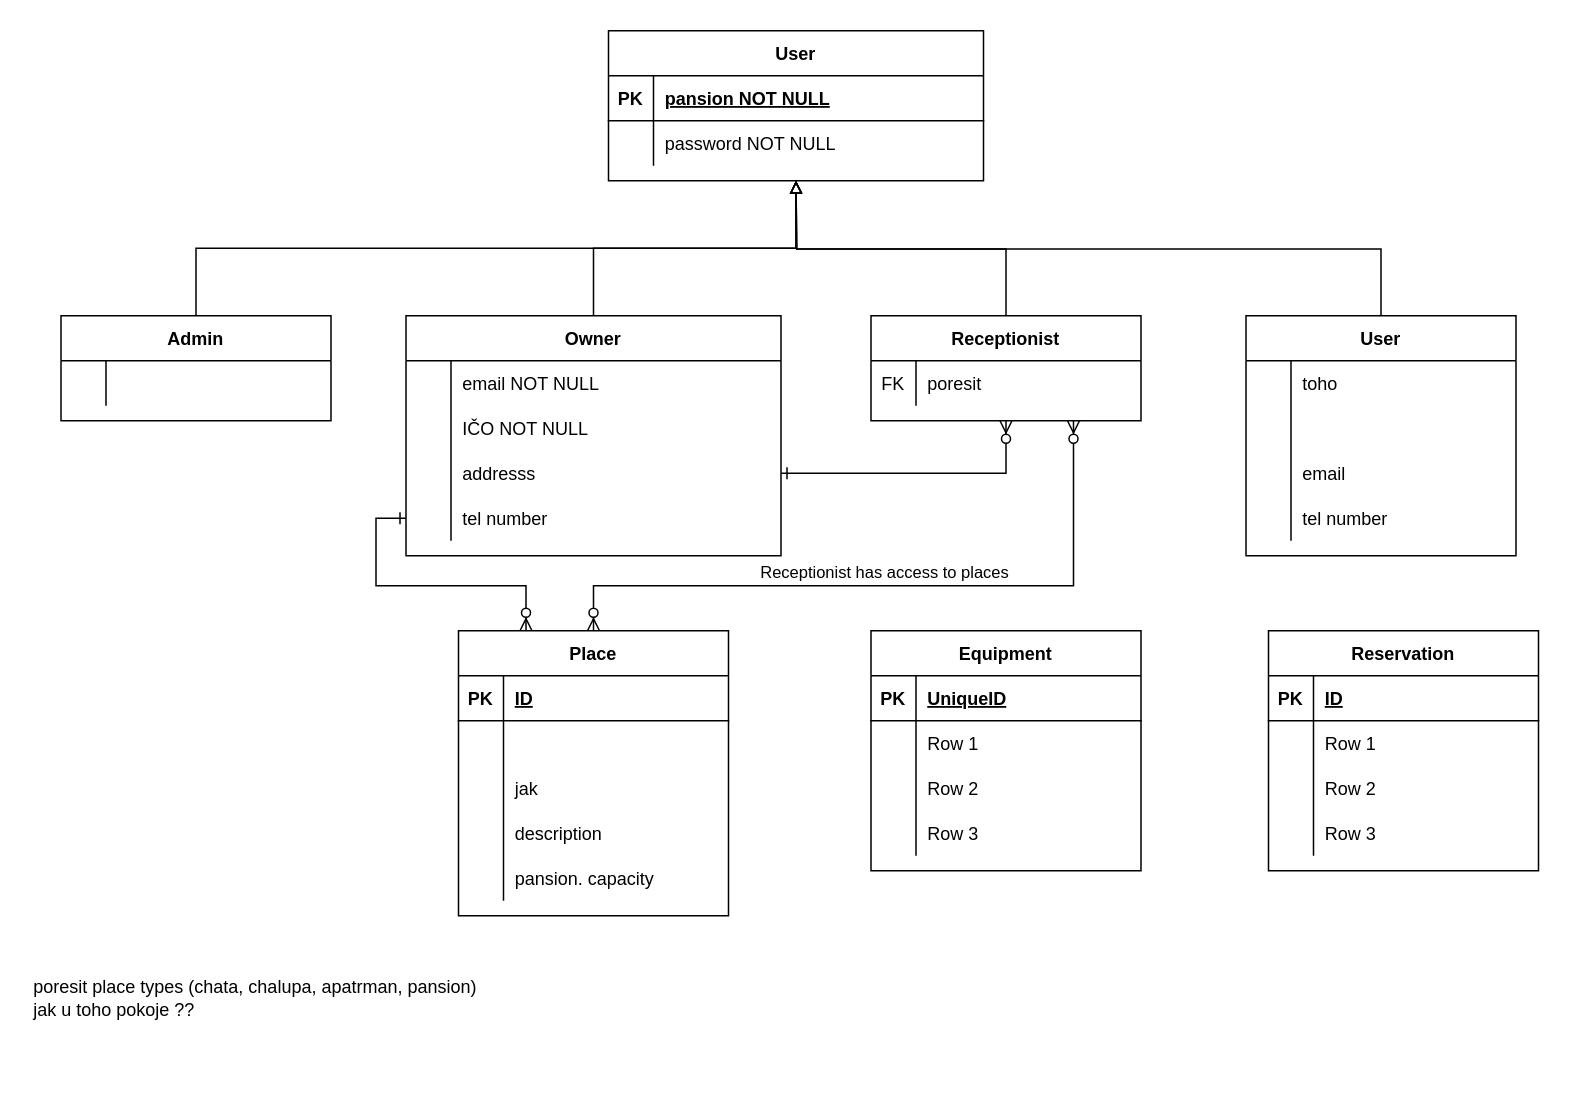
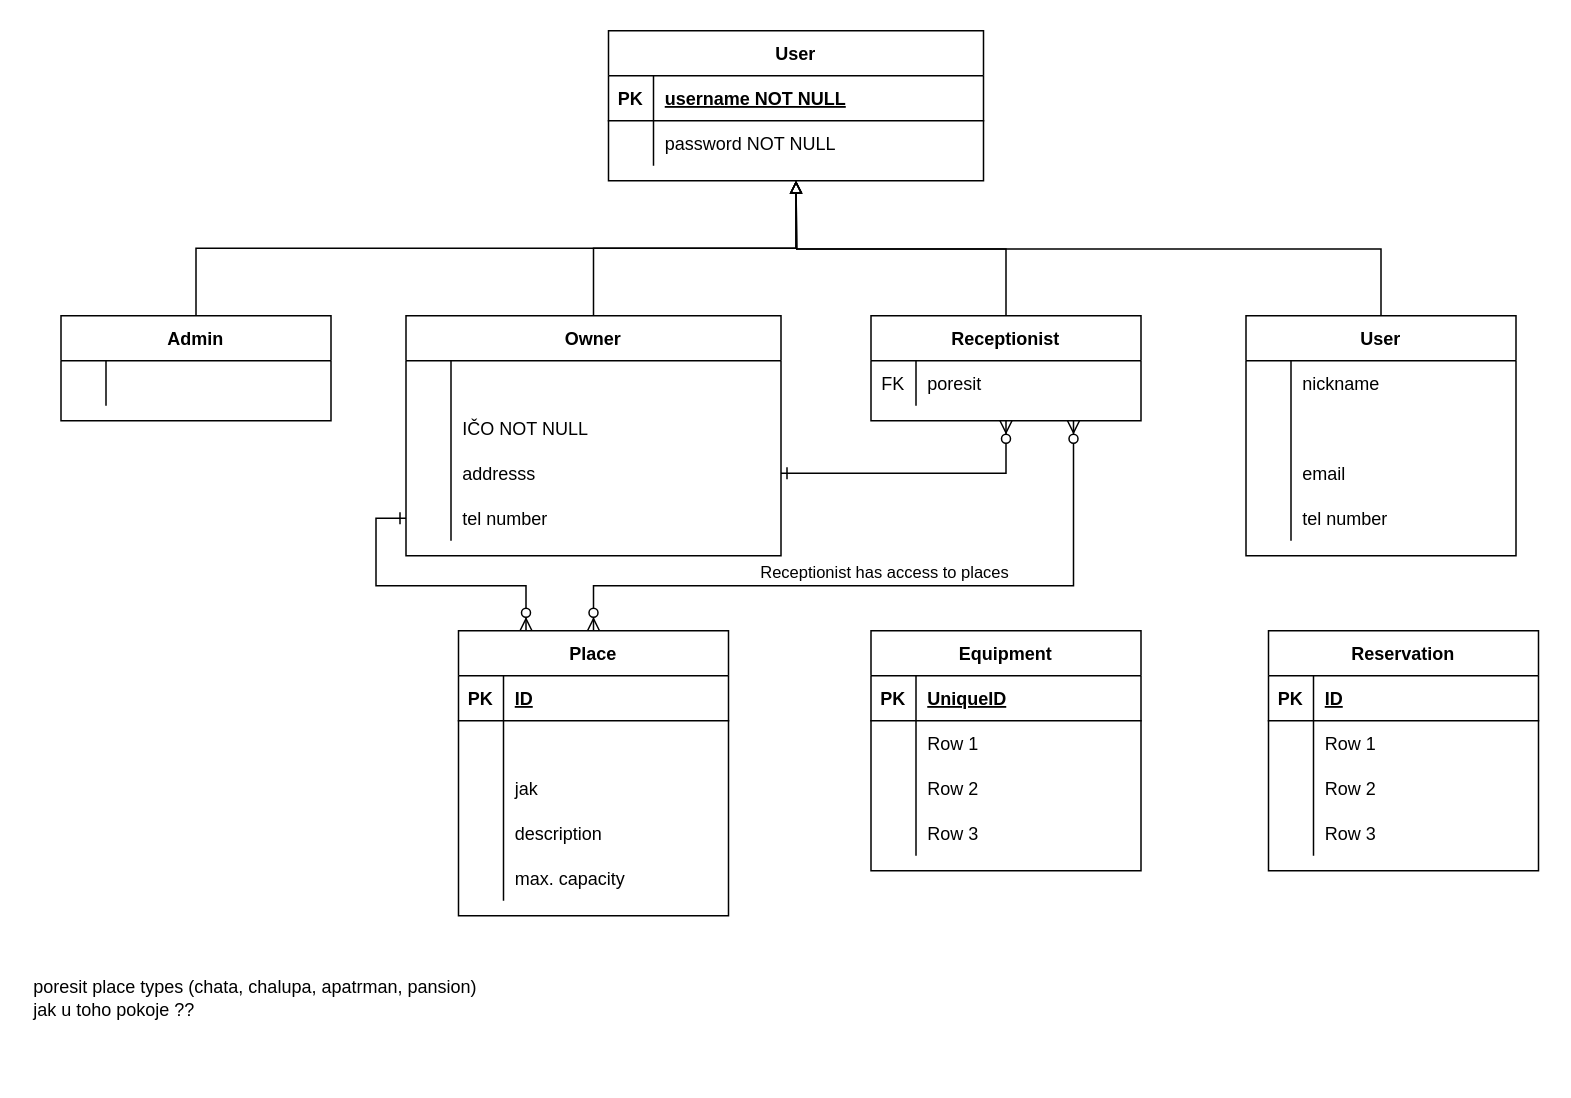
(738, 99) -> (746, 99)
(616, 383) -> none
(1322, 384) -> (1340, 384)
(591, 879) -> (573, 879)
